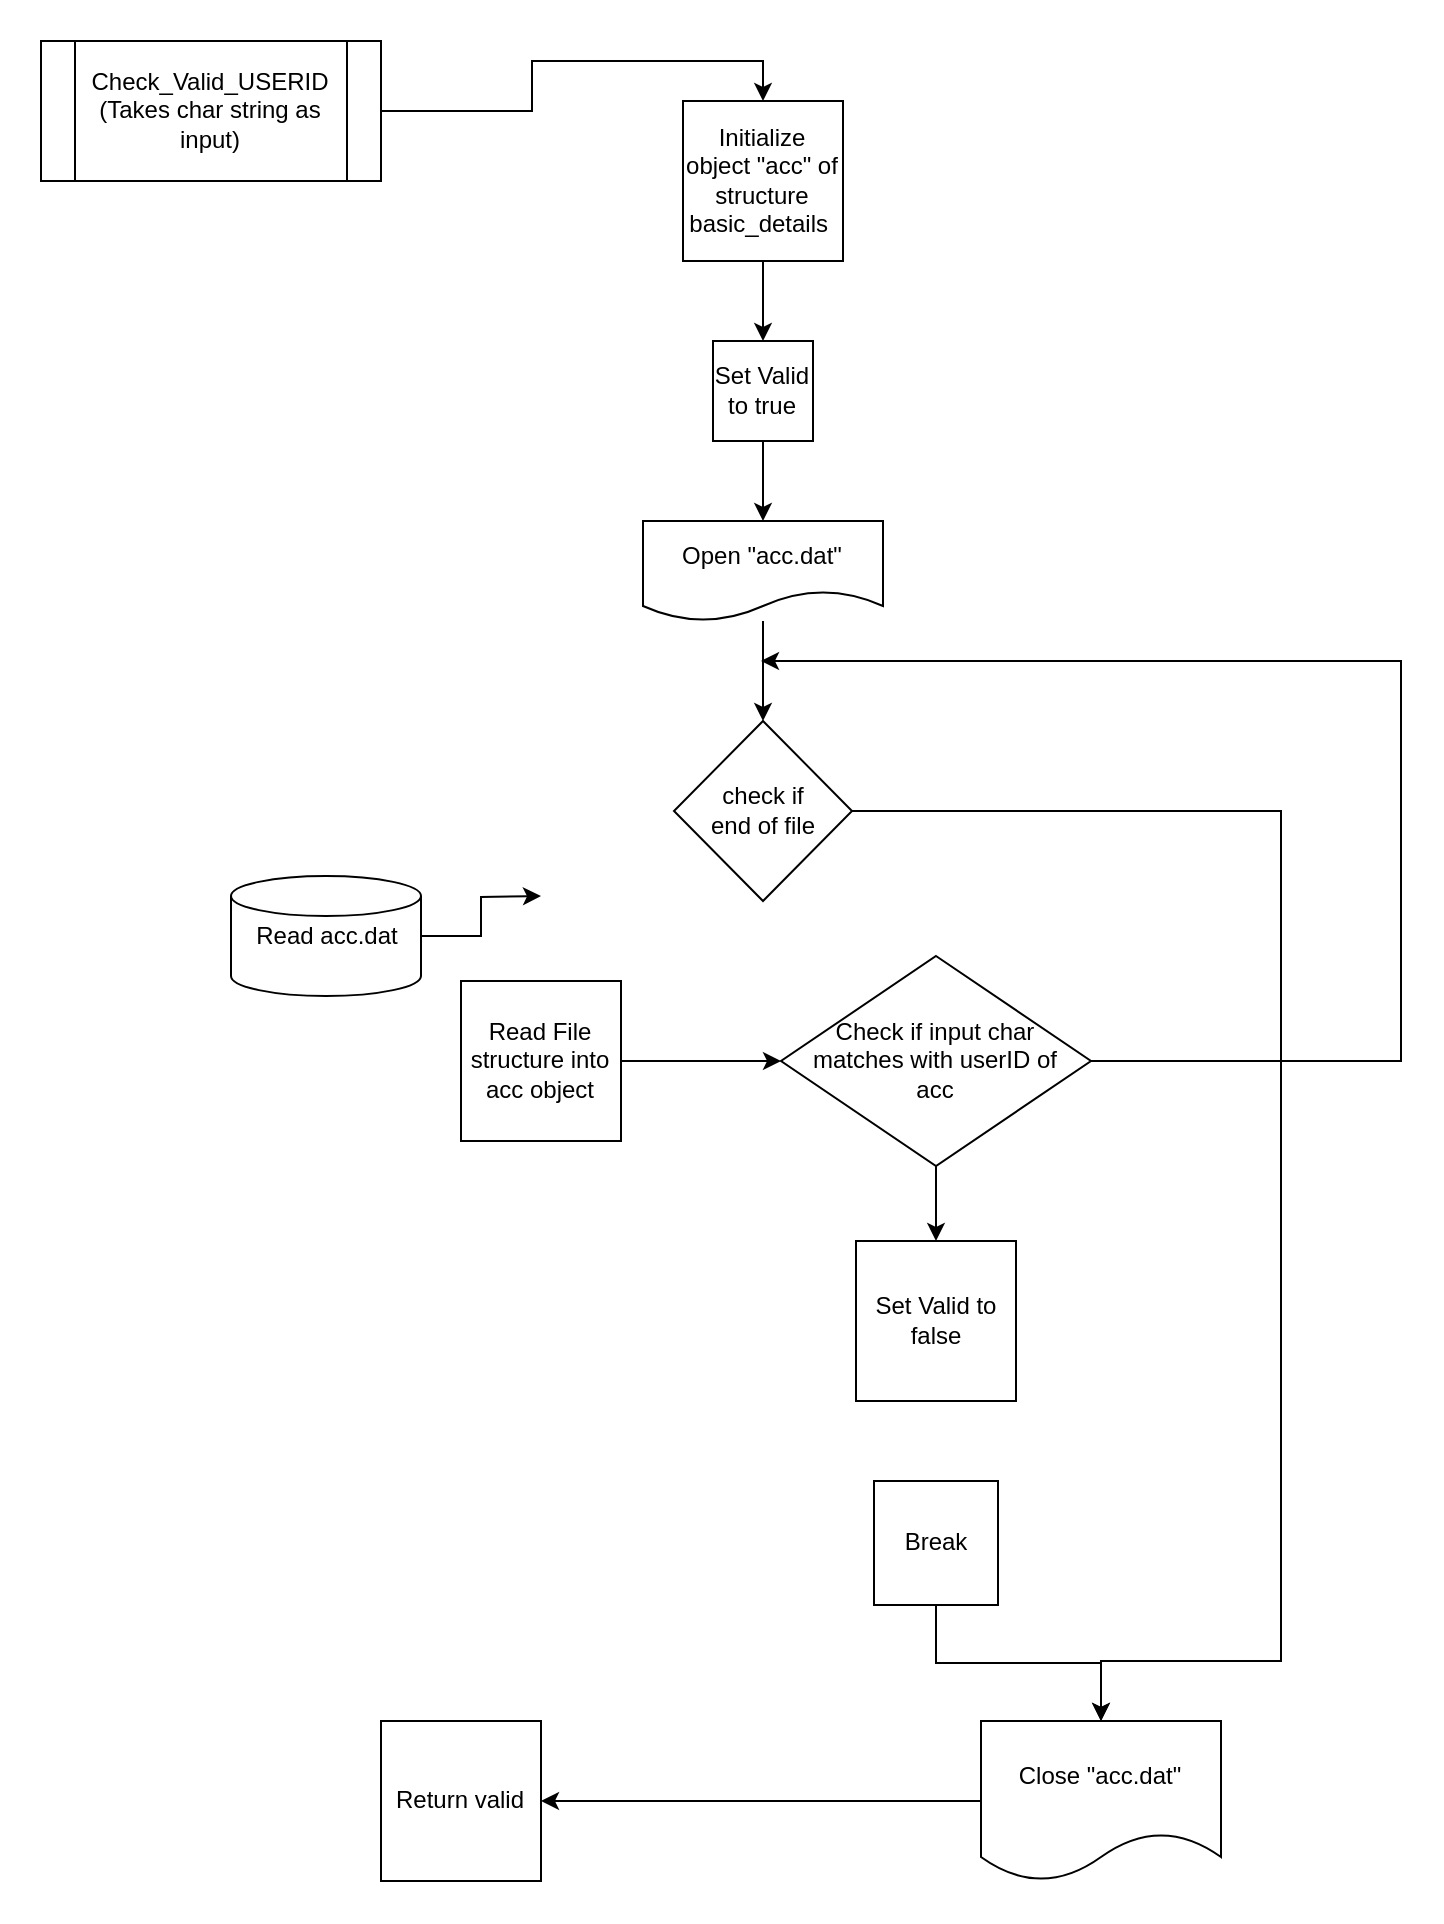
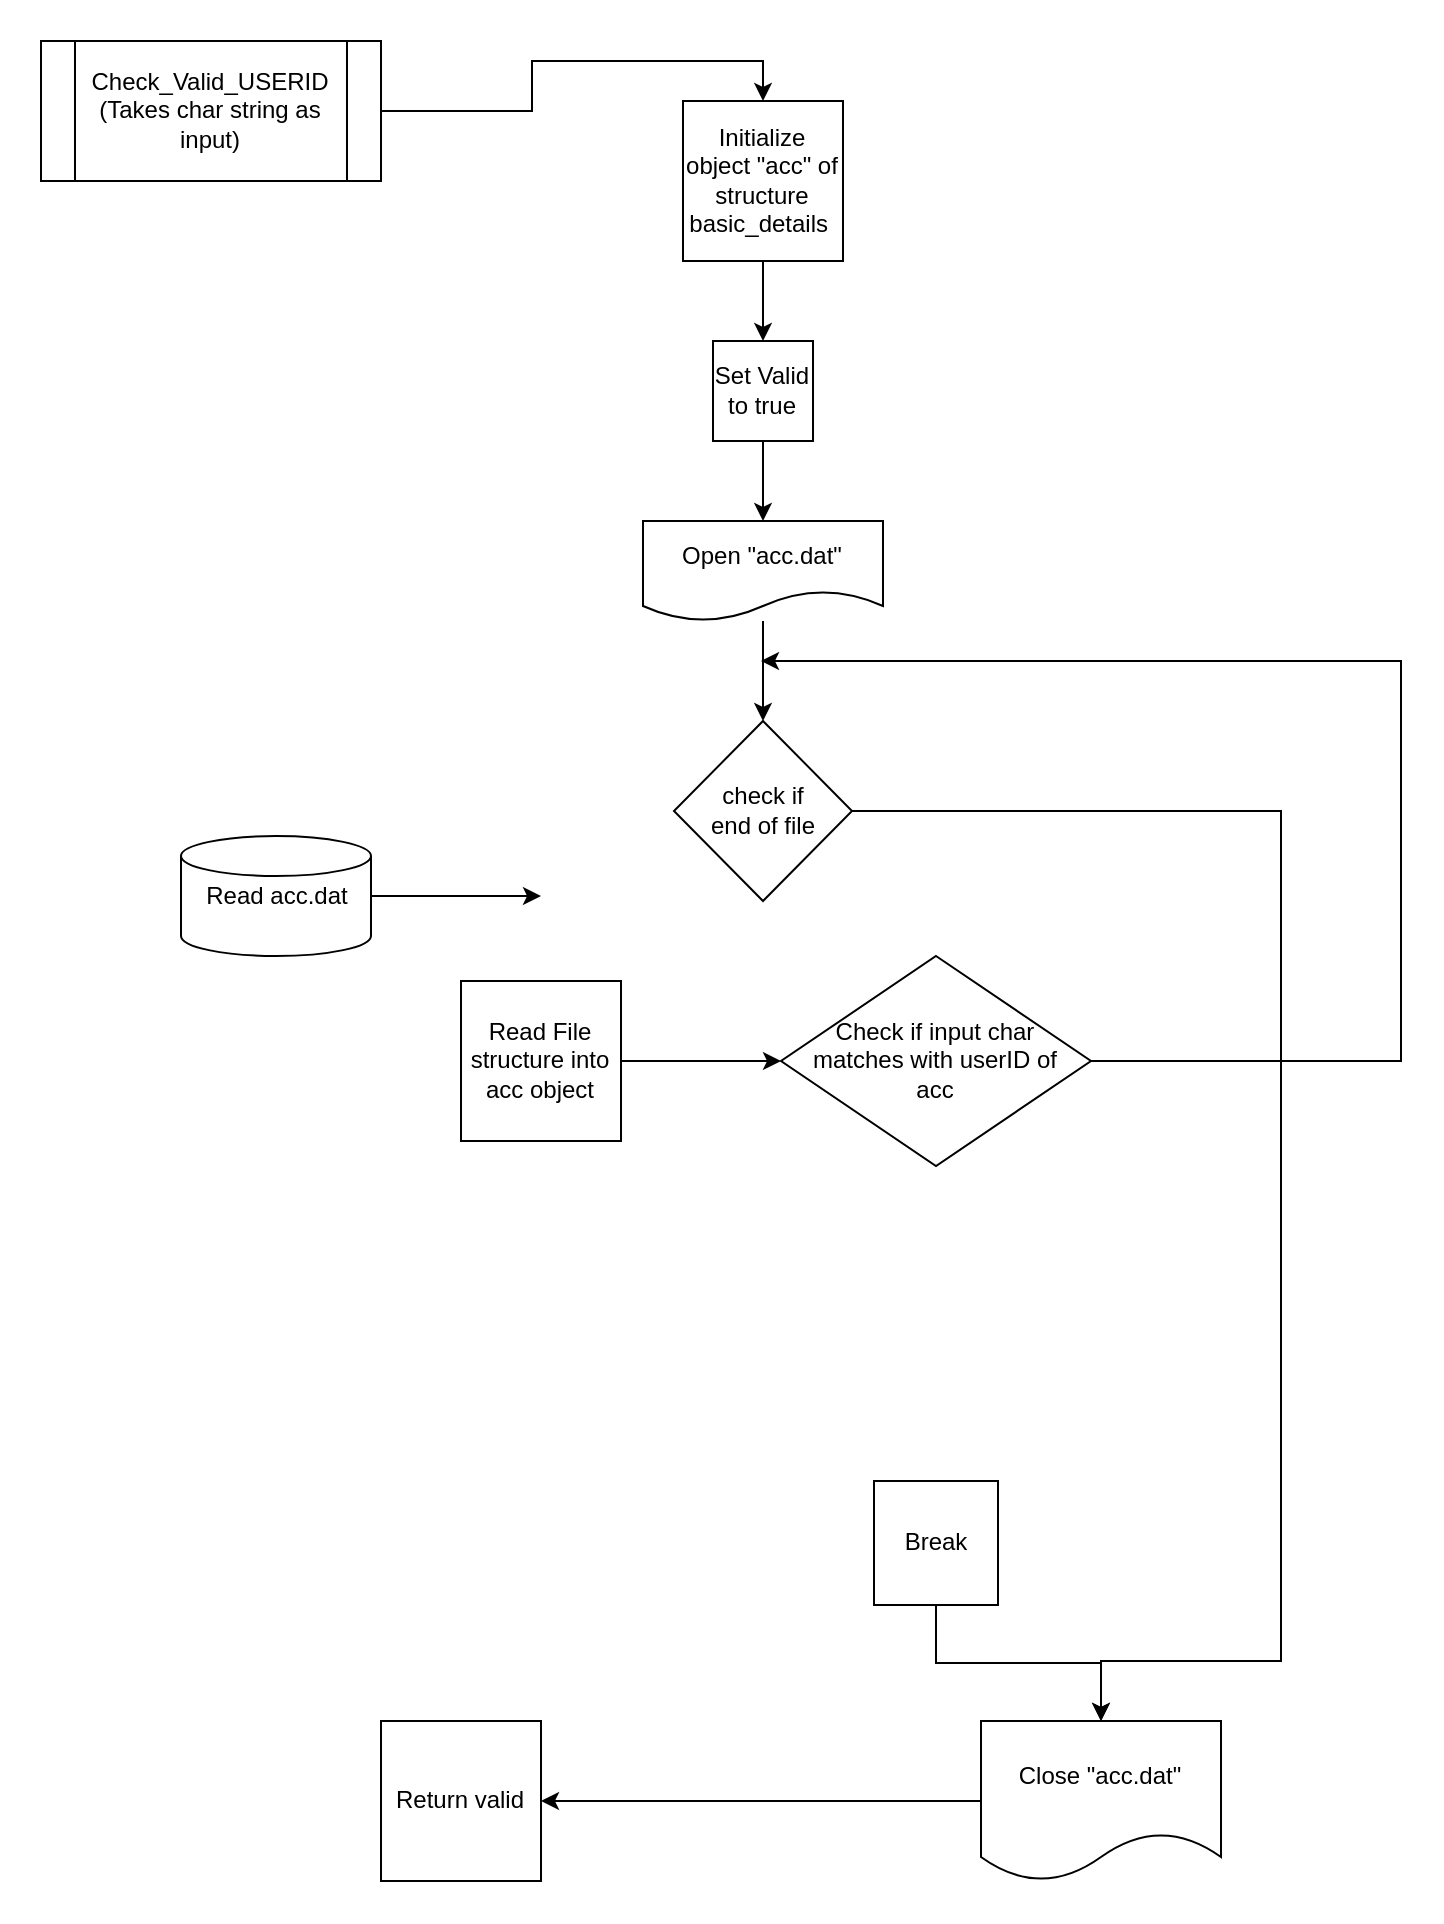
(326, 936) -> (276, 896)
(936, 1202) -> none
(936, 1321) -> none
